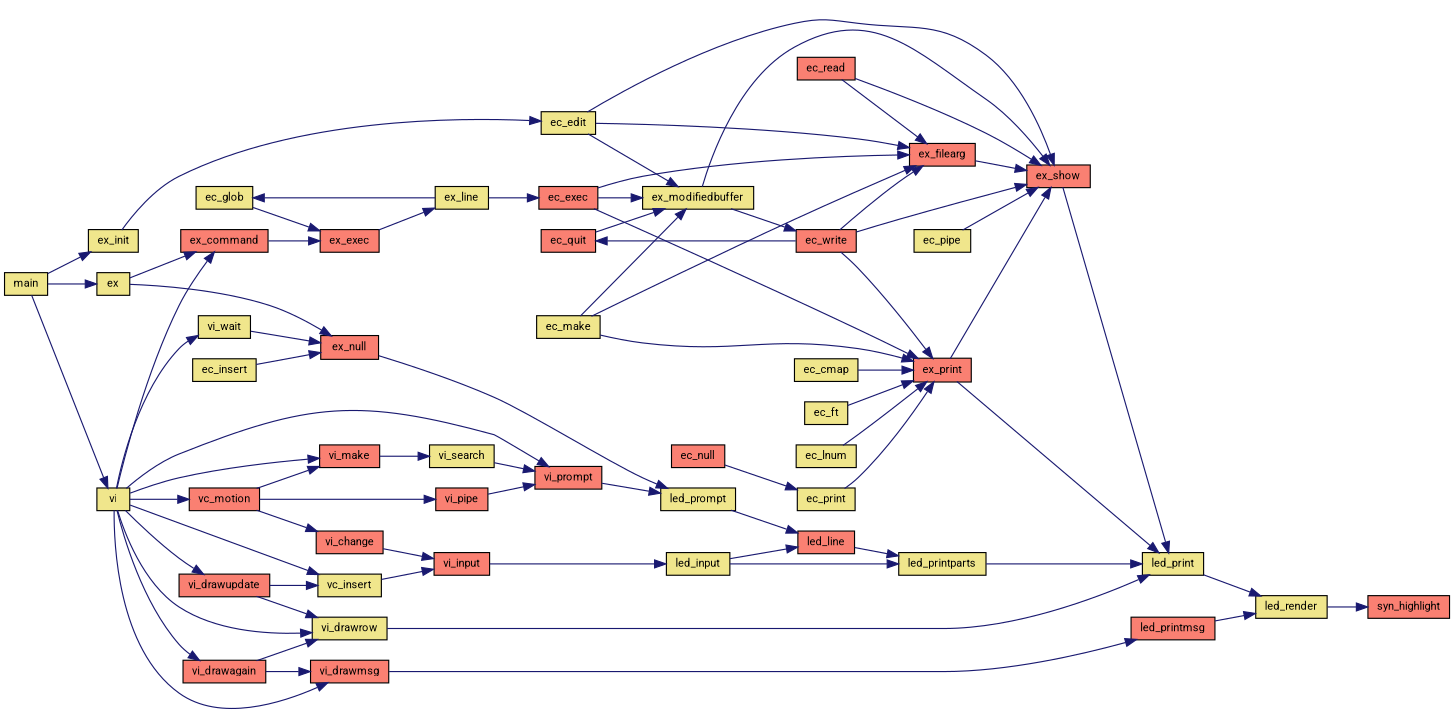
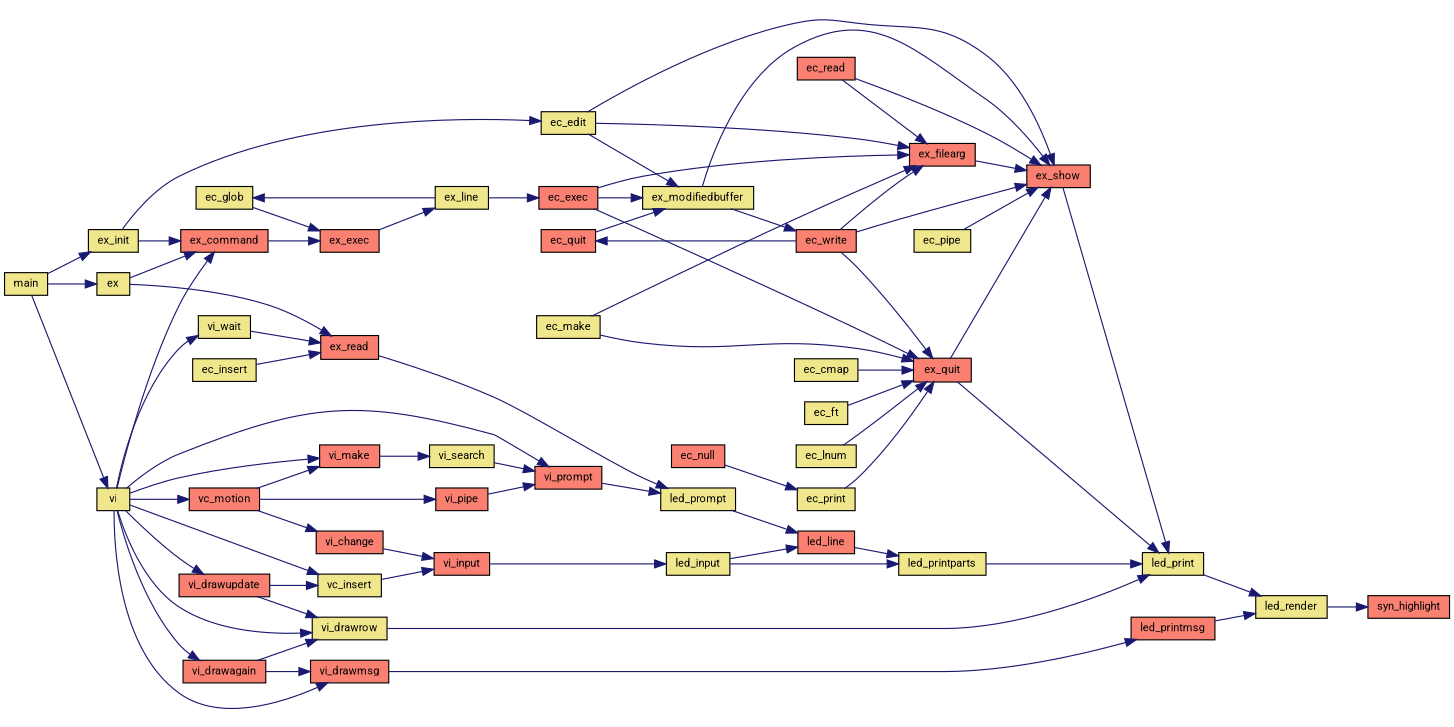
none -> (154, 241)
(629, 267) -> none
(350, 347) -> (350, 347)
(942, 370) -> (942, 370)
